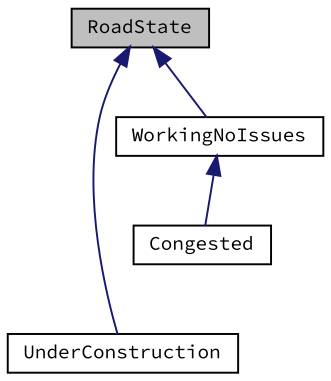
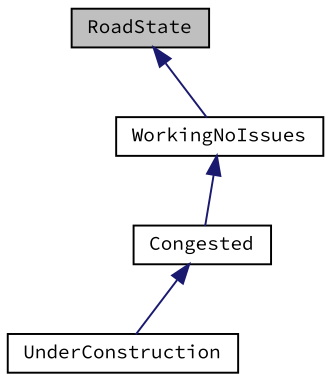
(94, 198) -> (156, 307)
